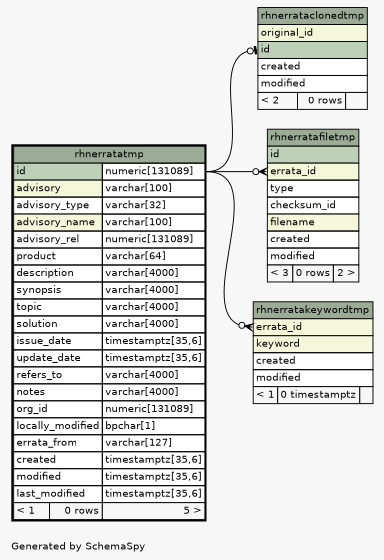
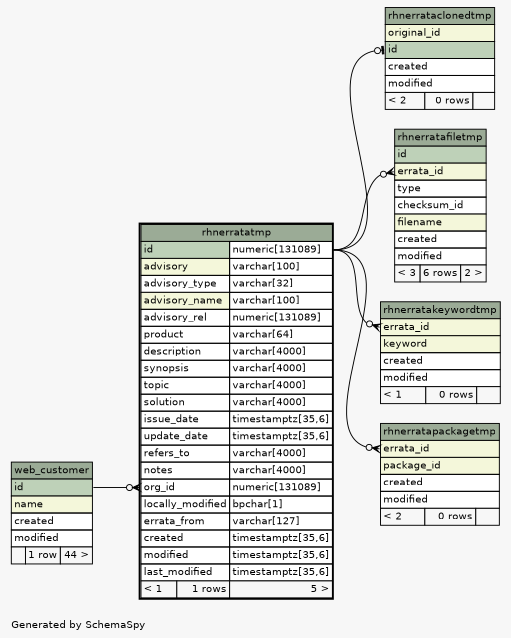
(313, 273) -> (440, 273)
(319, 395) -> (456, 395)
none -> (440, 474)
(82, 511) -> (209, 589)
none -> (52, 513)
